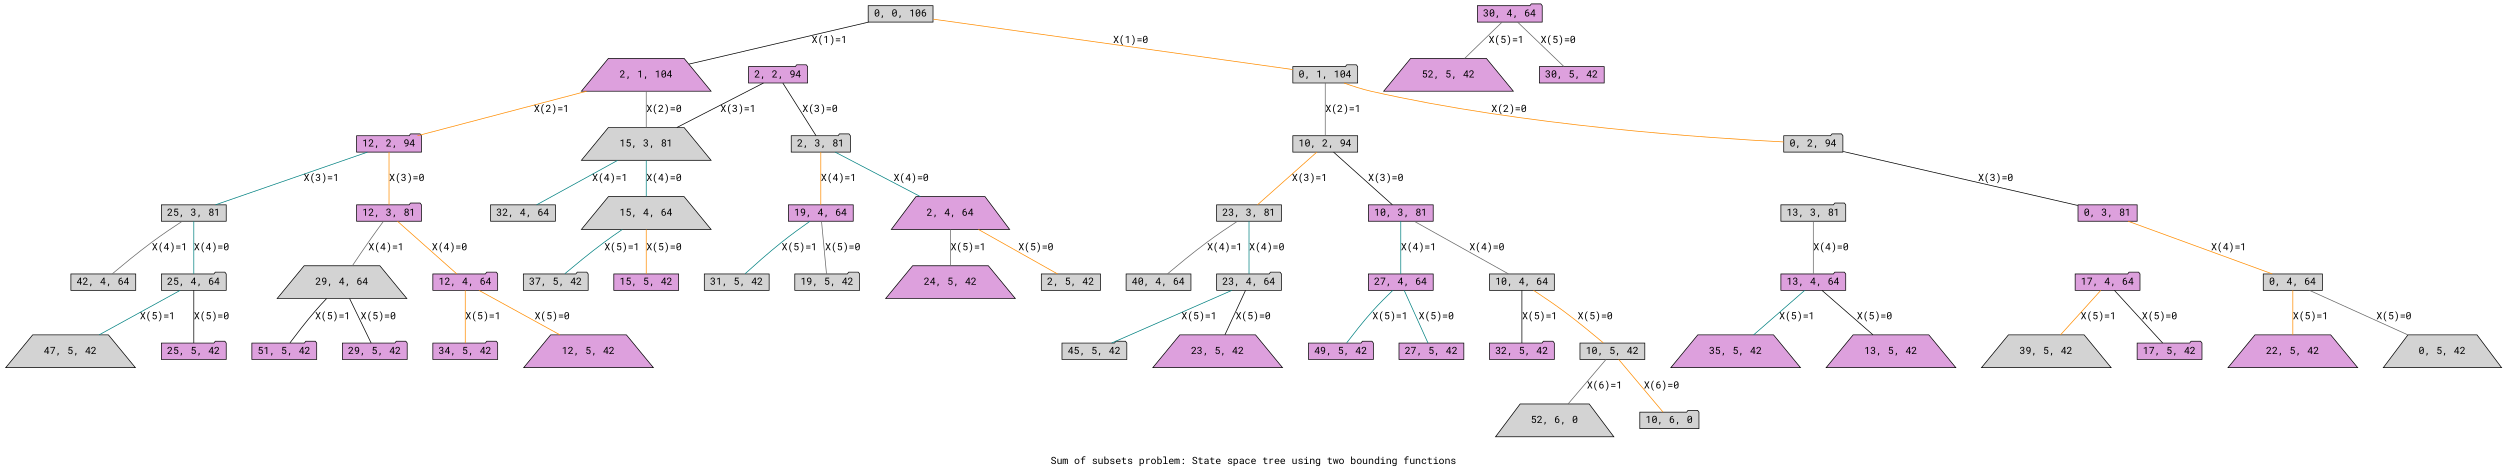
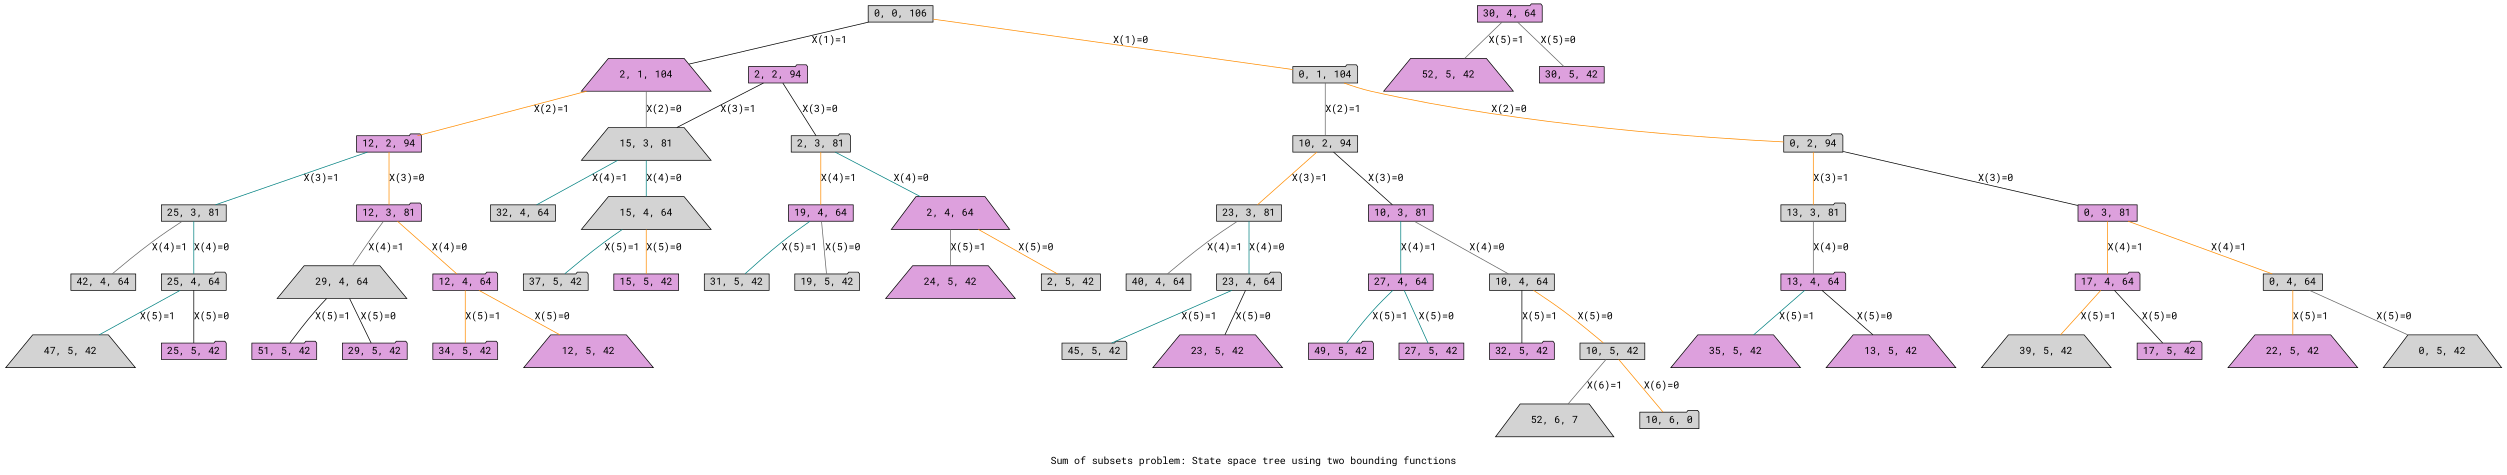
none -> (1813, 178)
none -> (2108, 248)
(1555, 420) -> (1555, 420)
